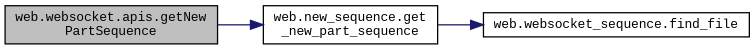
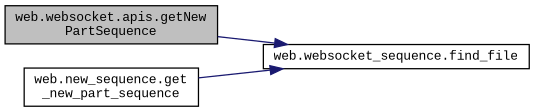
(234, 25) -> (246, 40)
